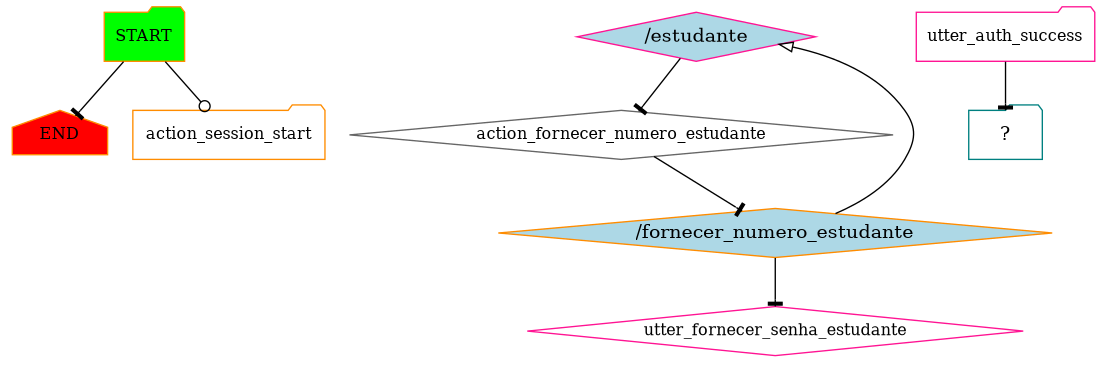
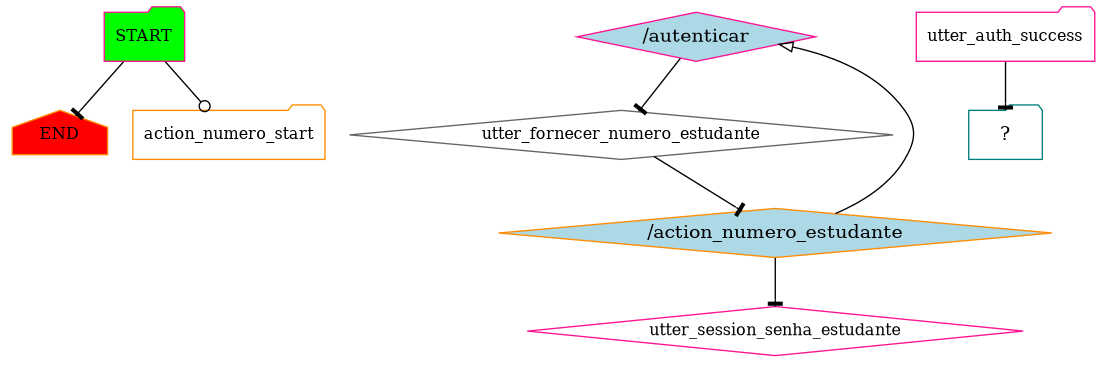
(144, 37) -> (144, 37)
(696, 37) -> (696, 37)
(229, 135) -> (229, 135)
(621, 135) -> (621, 135)
(775, 233) -> (775, 233)
(775, 331) -> (775, 331)
